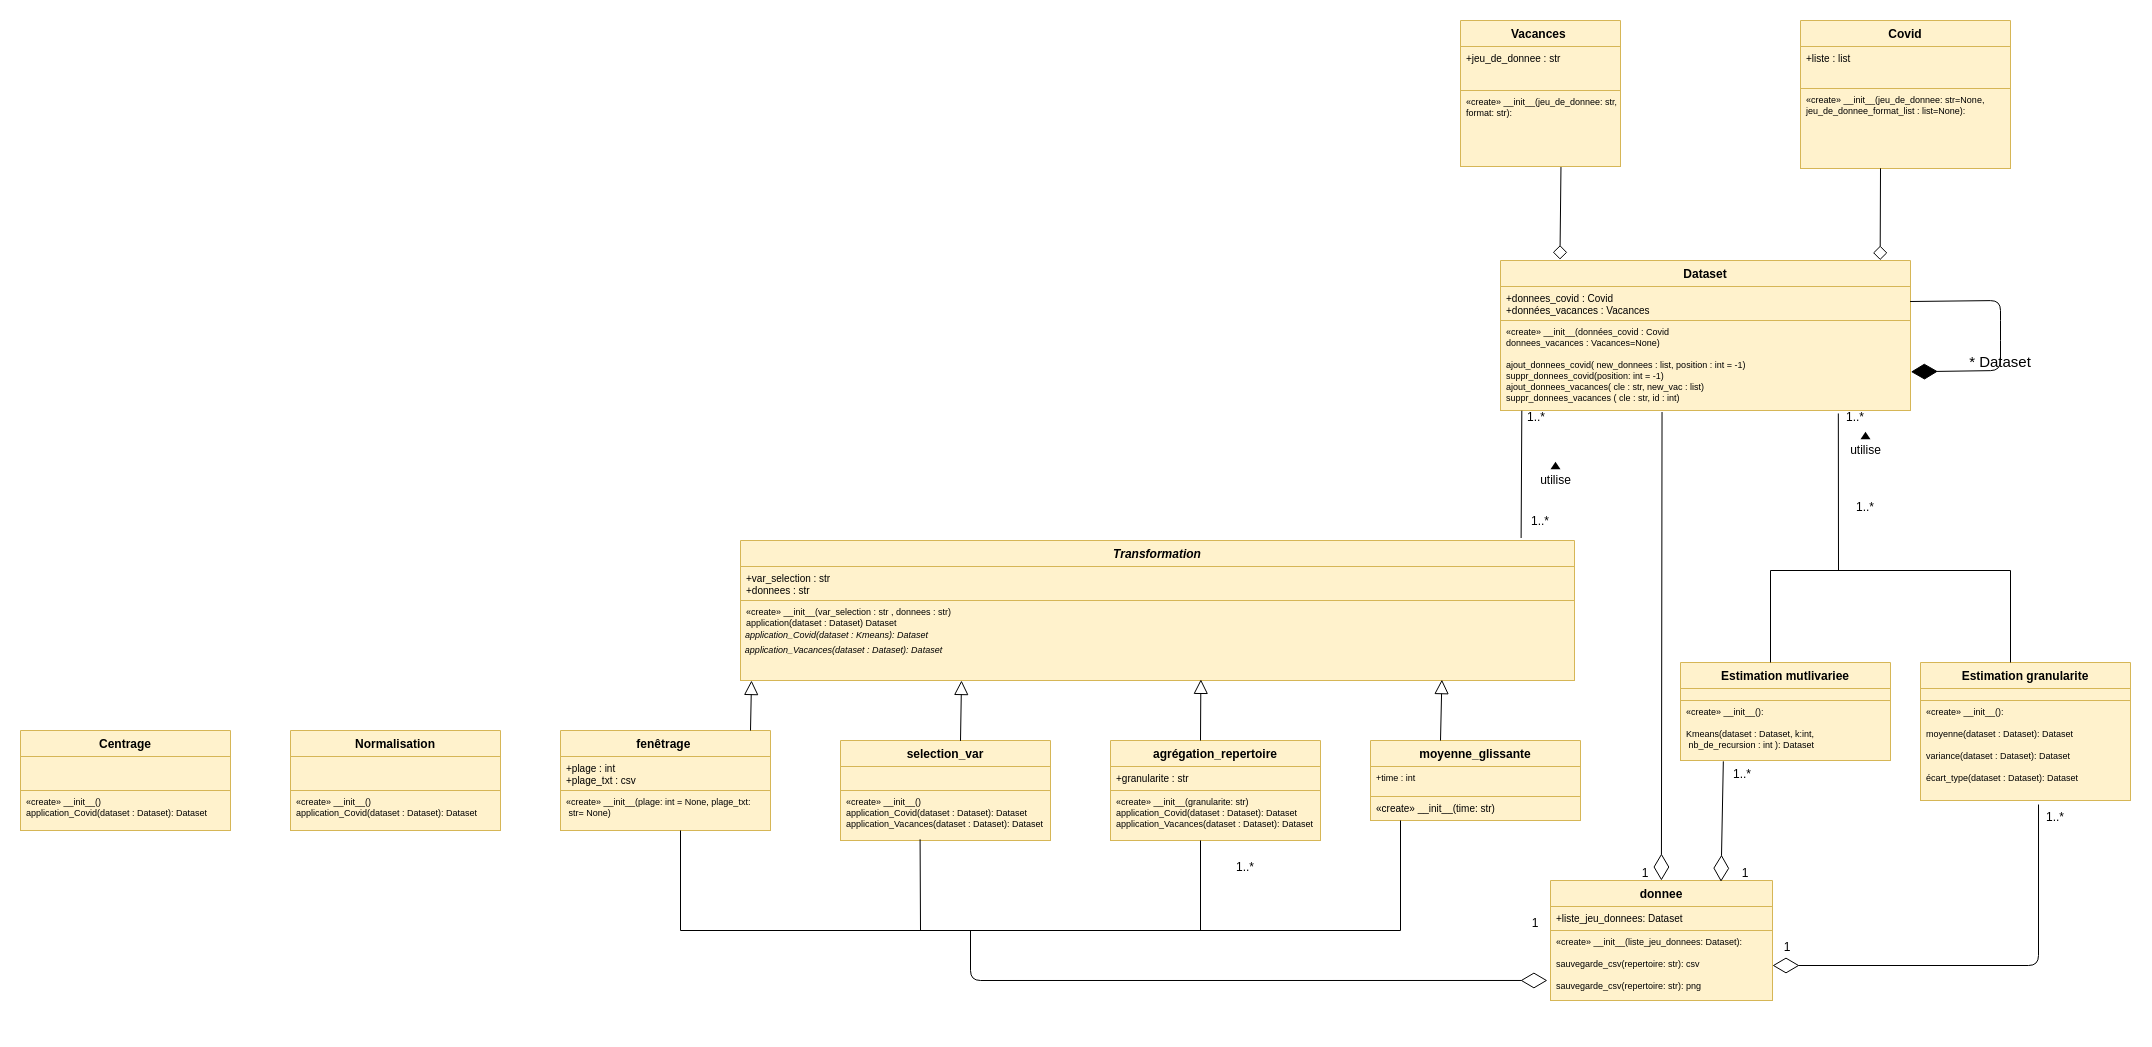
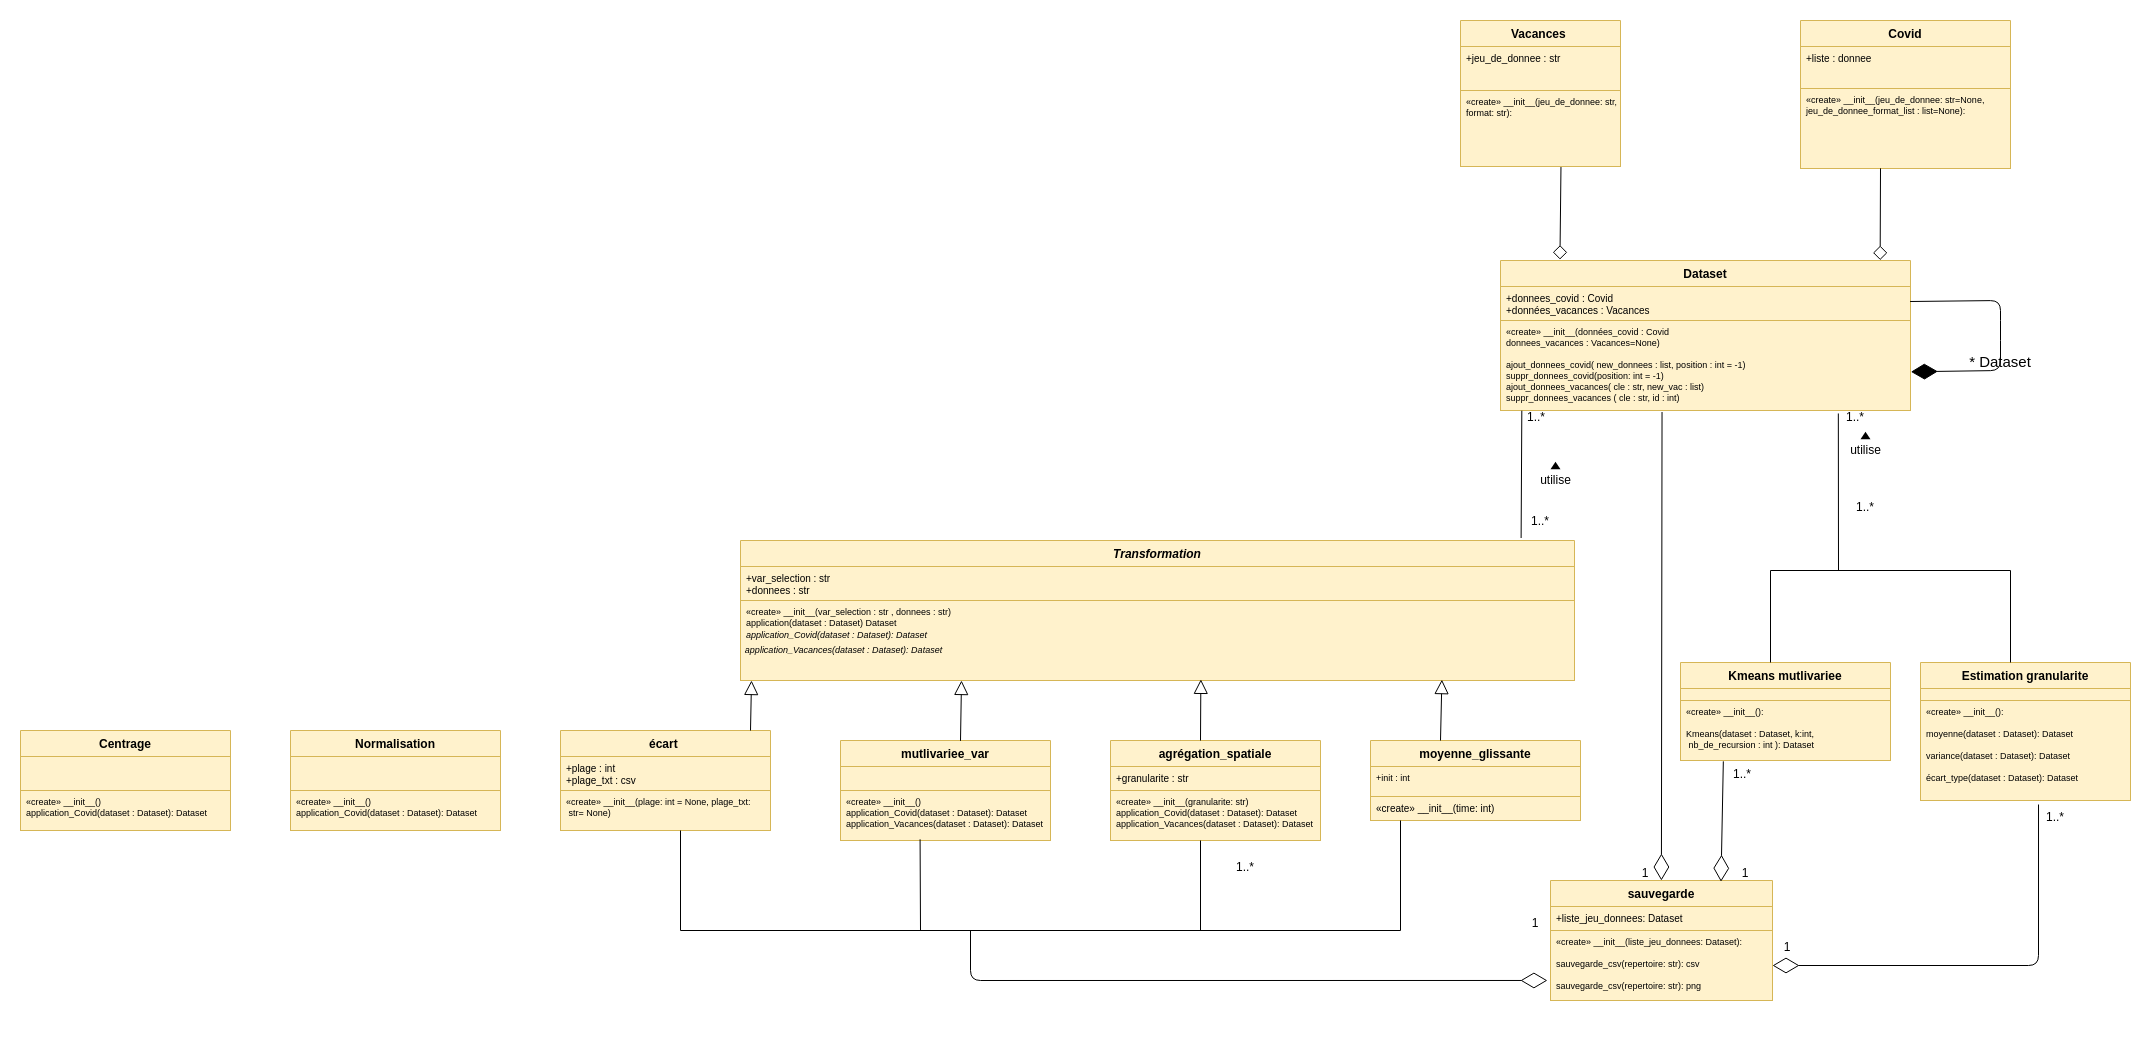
(1833, 59) -> (1842, 59)
(837, 635) -> (837, 635)
(1785, 676) -> (1785, 676)
(665, 744) -> (665, 744)
(945, 754) -> (945, 754)
(1215, 754) -> (1215, 754)
(1398, 778) -> (1397, 778)
(1447, 809) -> (1445, 809)
(1661, 894) -> (1661, 894)
